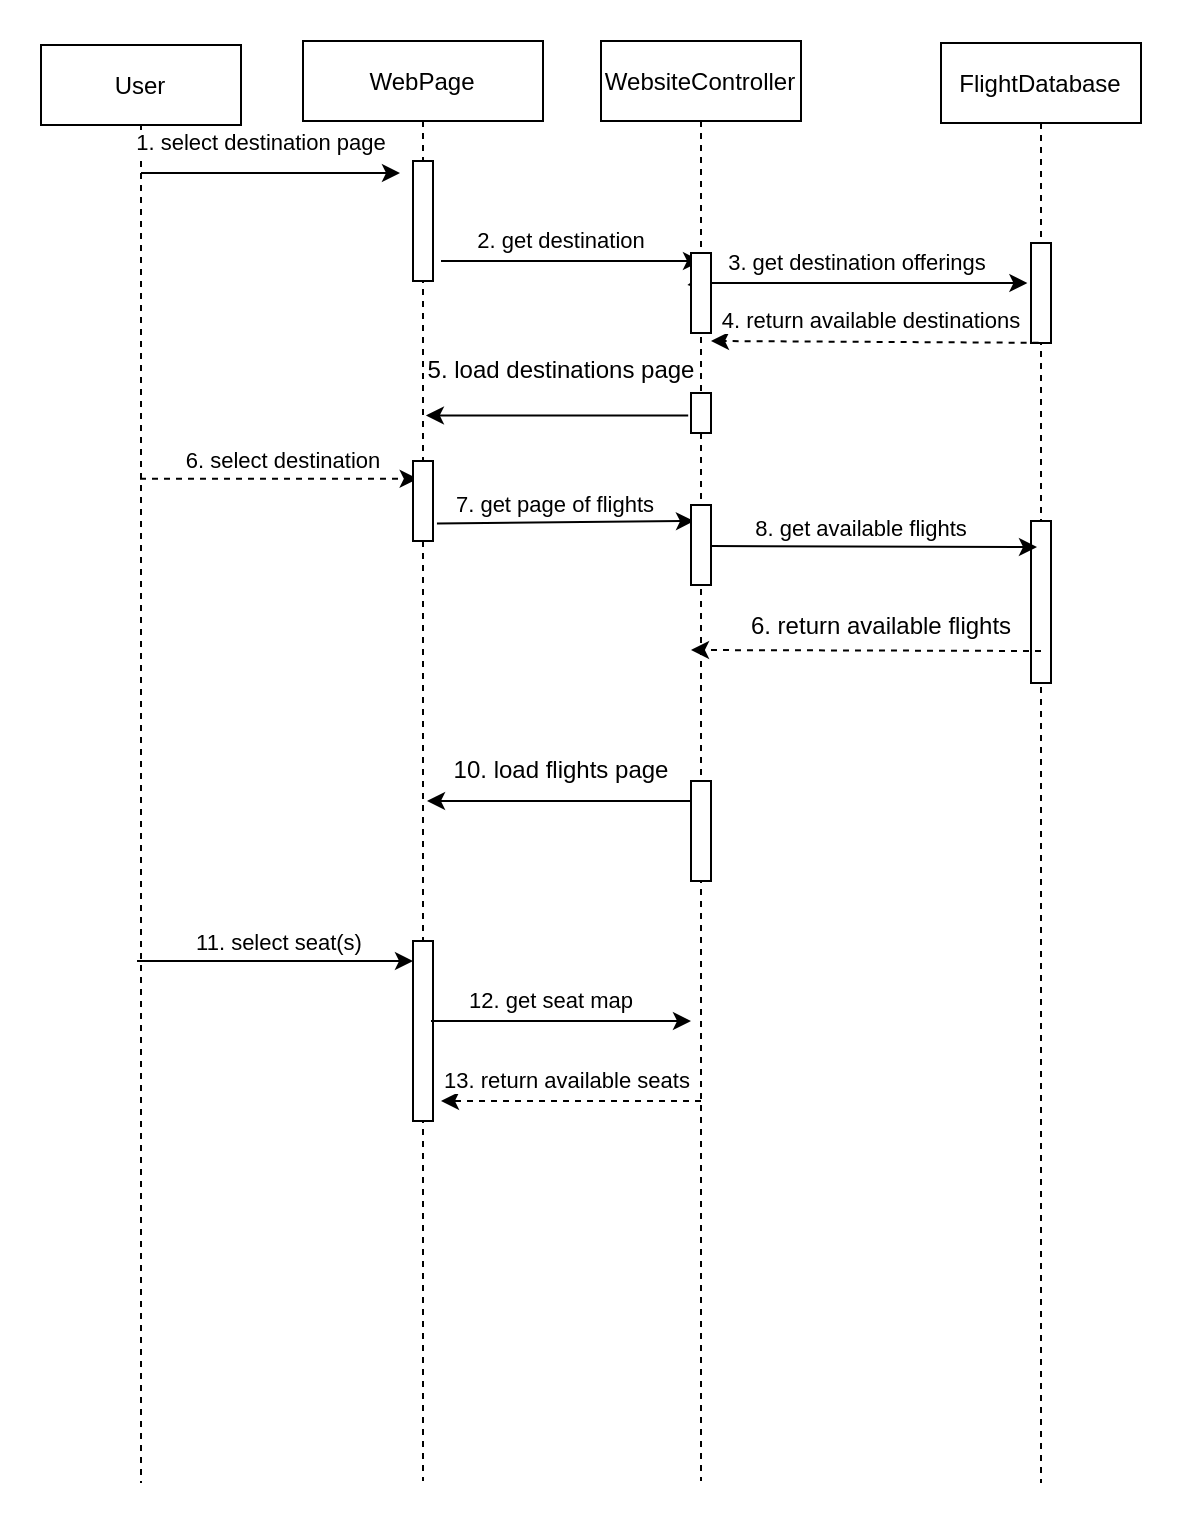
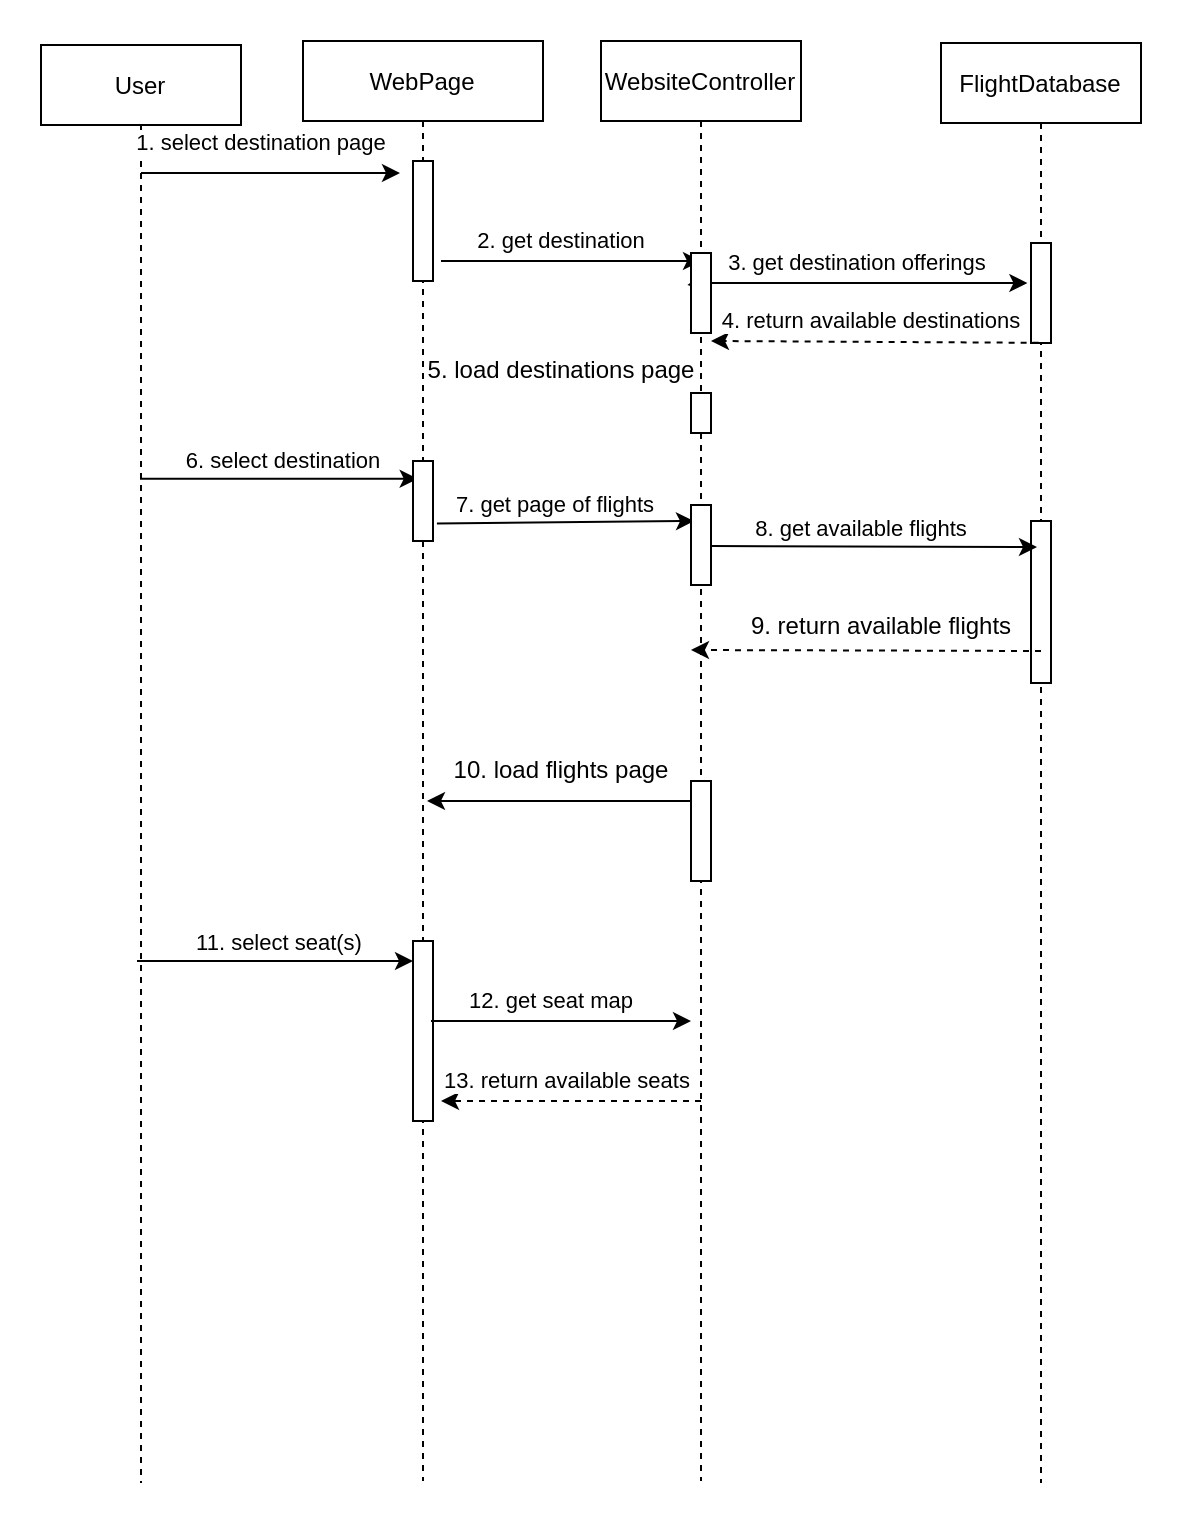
(564, 415) -> none
(273, 479) -> (273, 479)
(882, 627) -> (882, 627)
